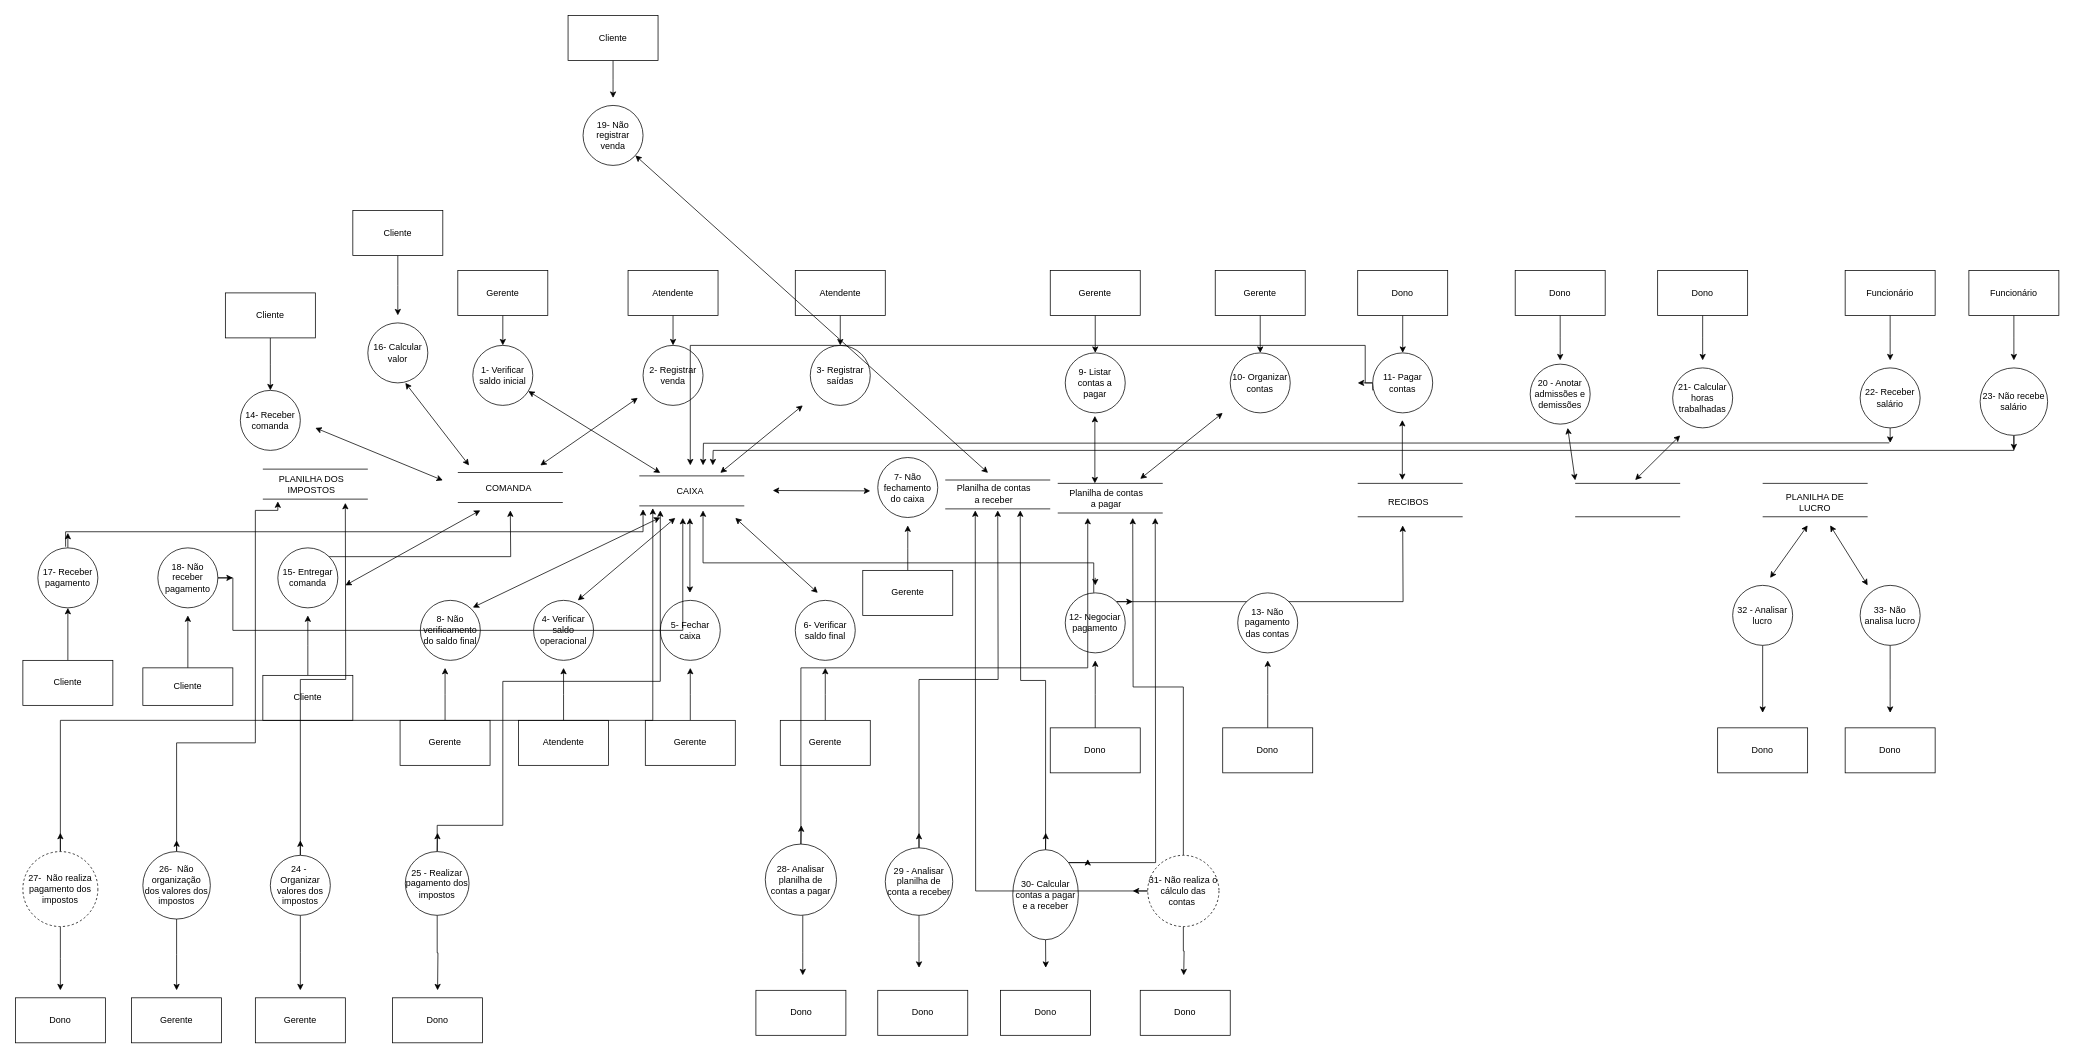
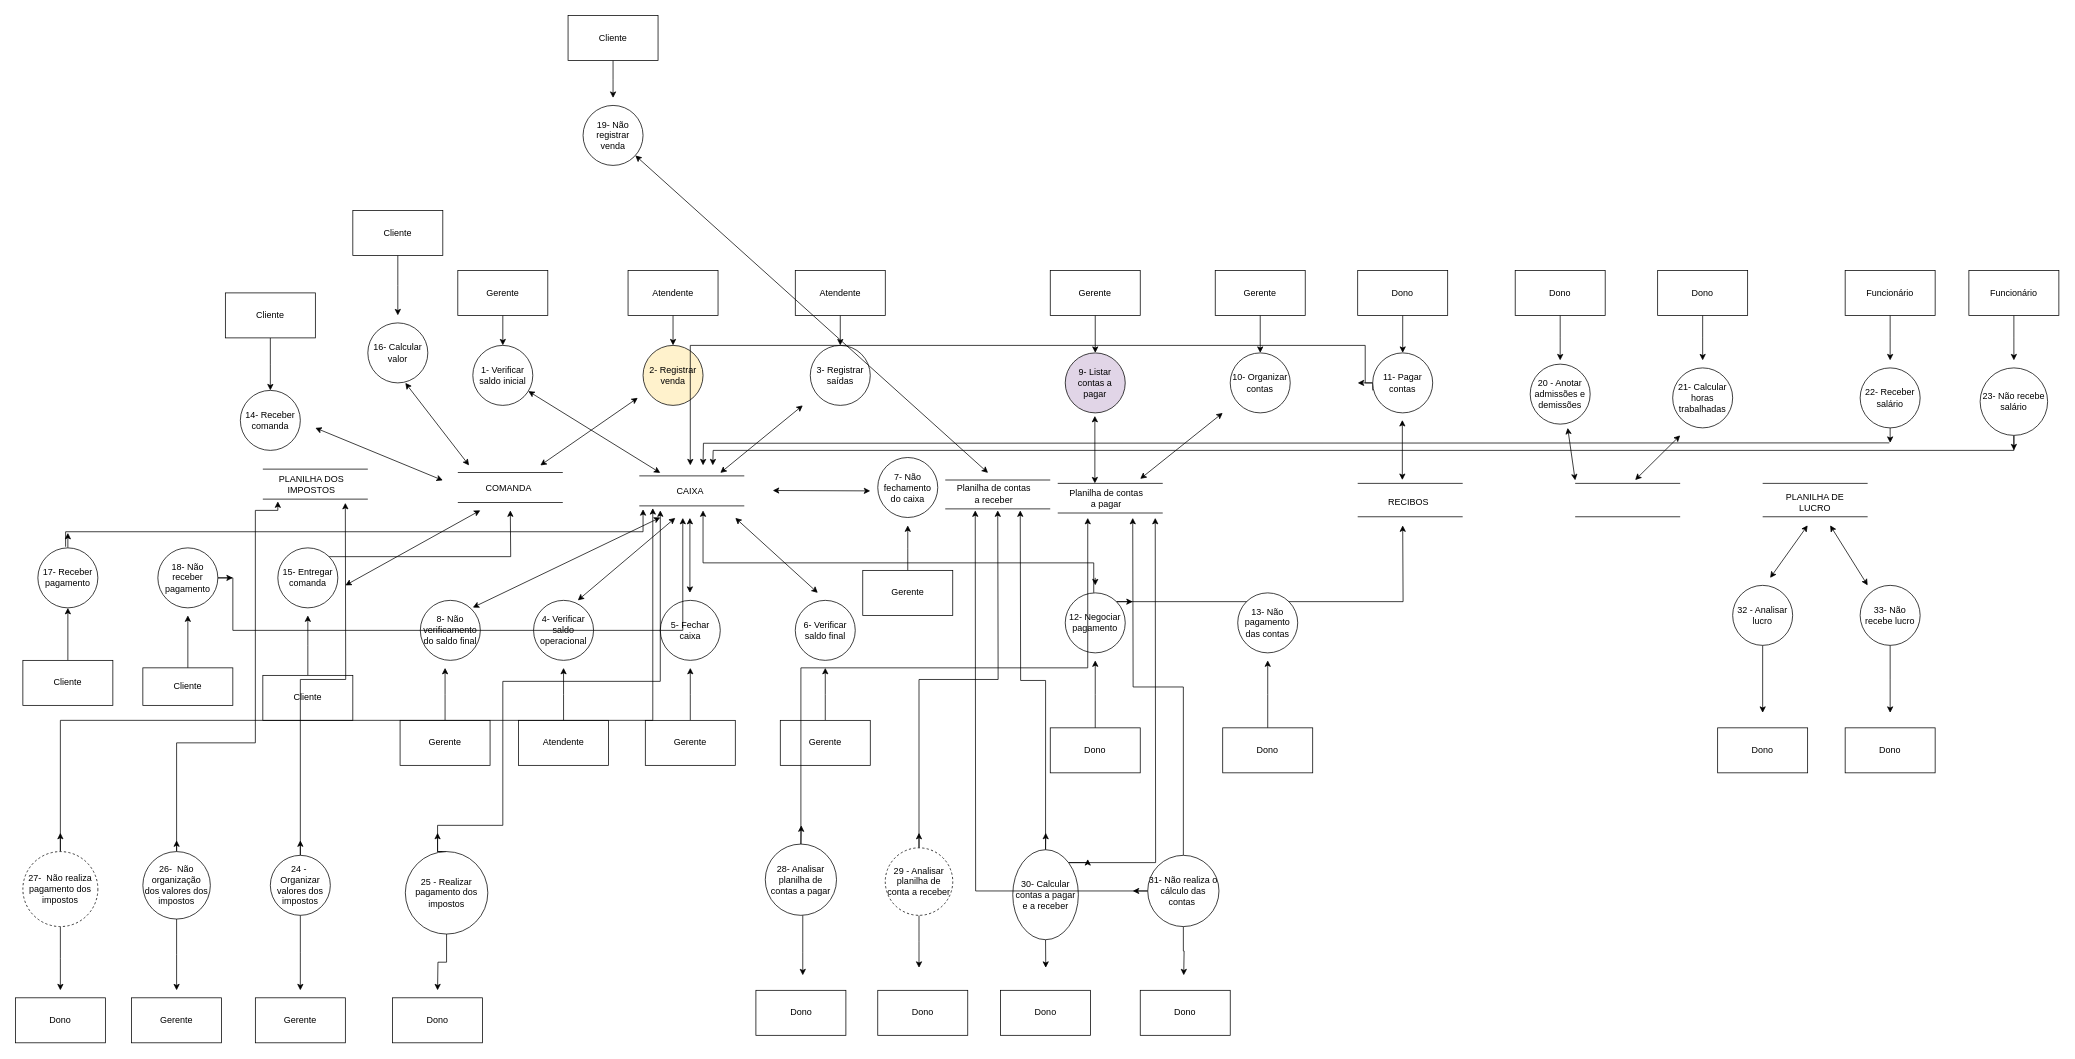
(673, 375) -> (673, 375)
(1095, 383) -> (1095, 383)
(1890, 615) -> (1890, 615)
(919, 882) -> (919, 882)
(437, 884) -> (447, 893)
(1184, 891) -> (1184, 891)
